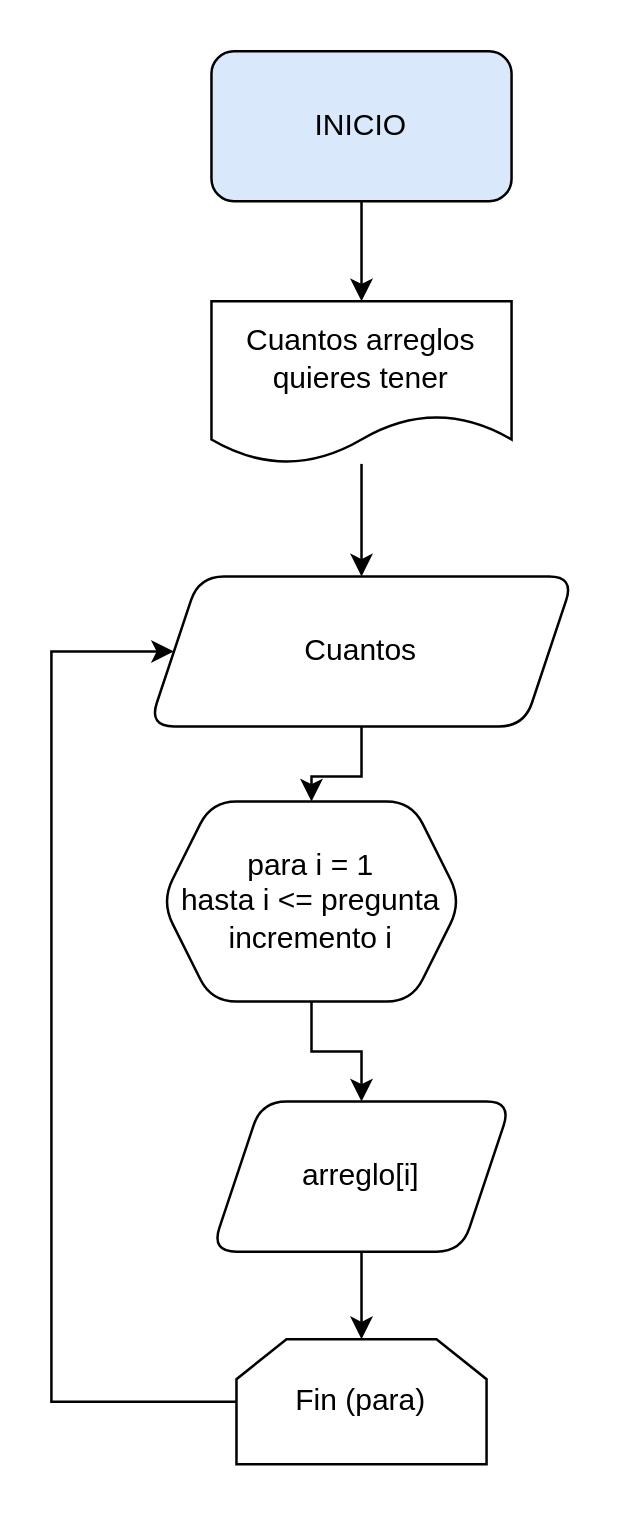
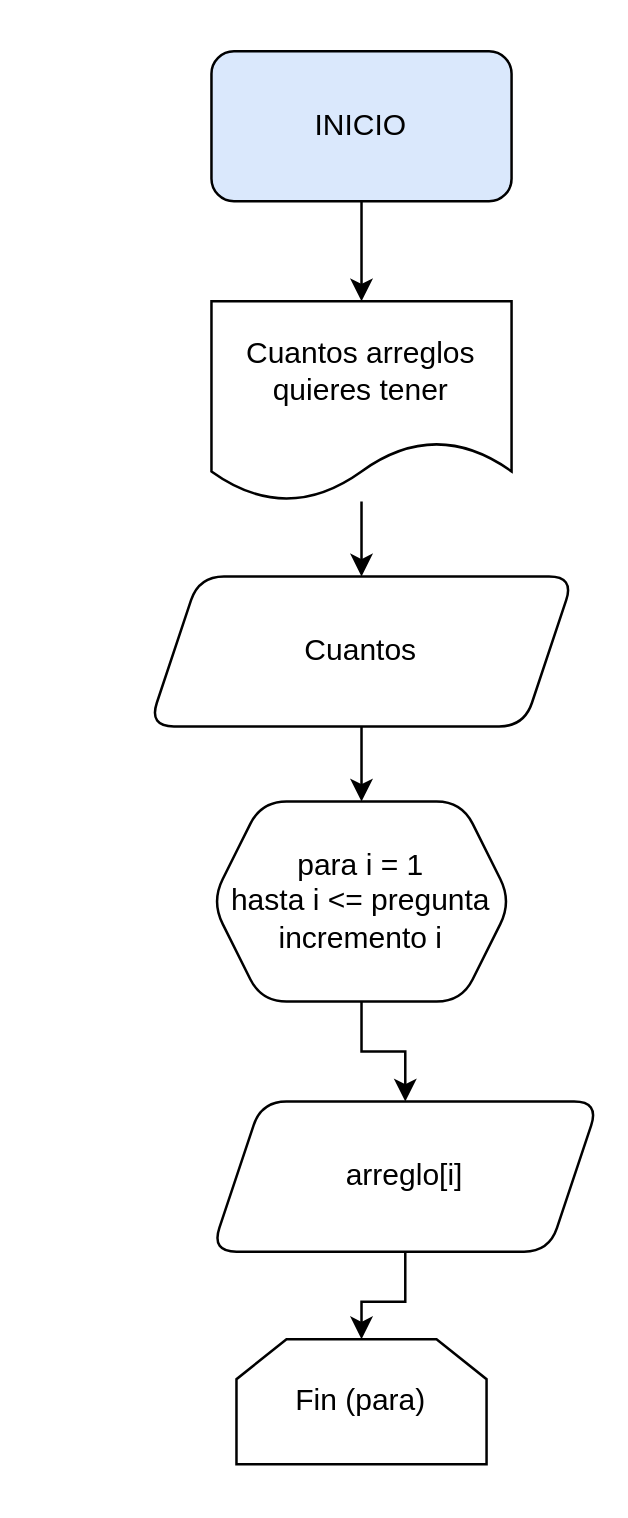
(361, 383) -> (361, 401)
(311, 901) -> (361, 901)
(51, 1066) -> none
(361, 1176) -> (405, 1176)
